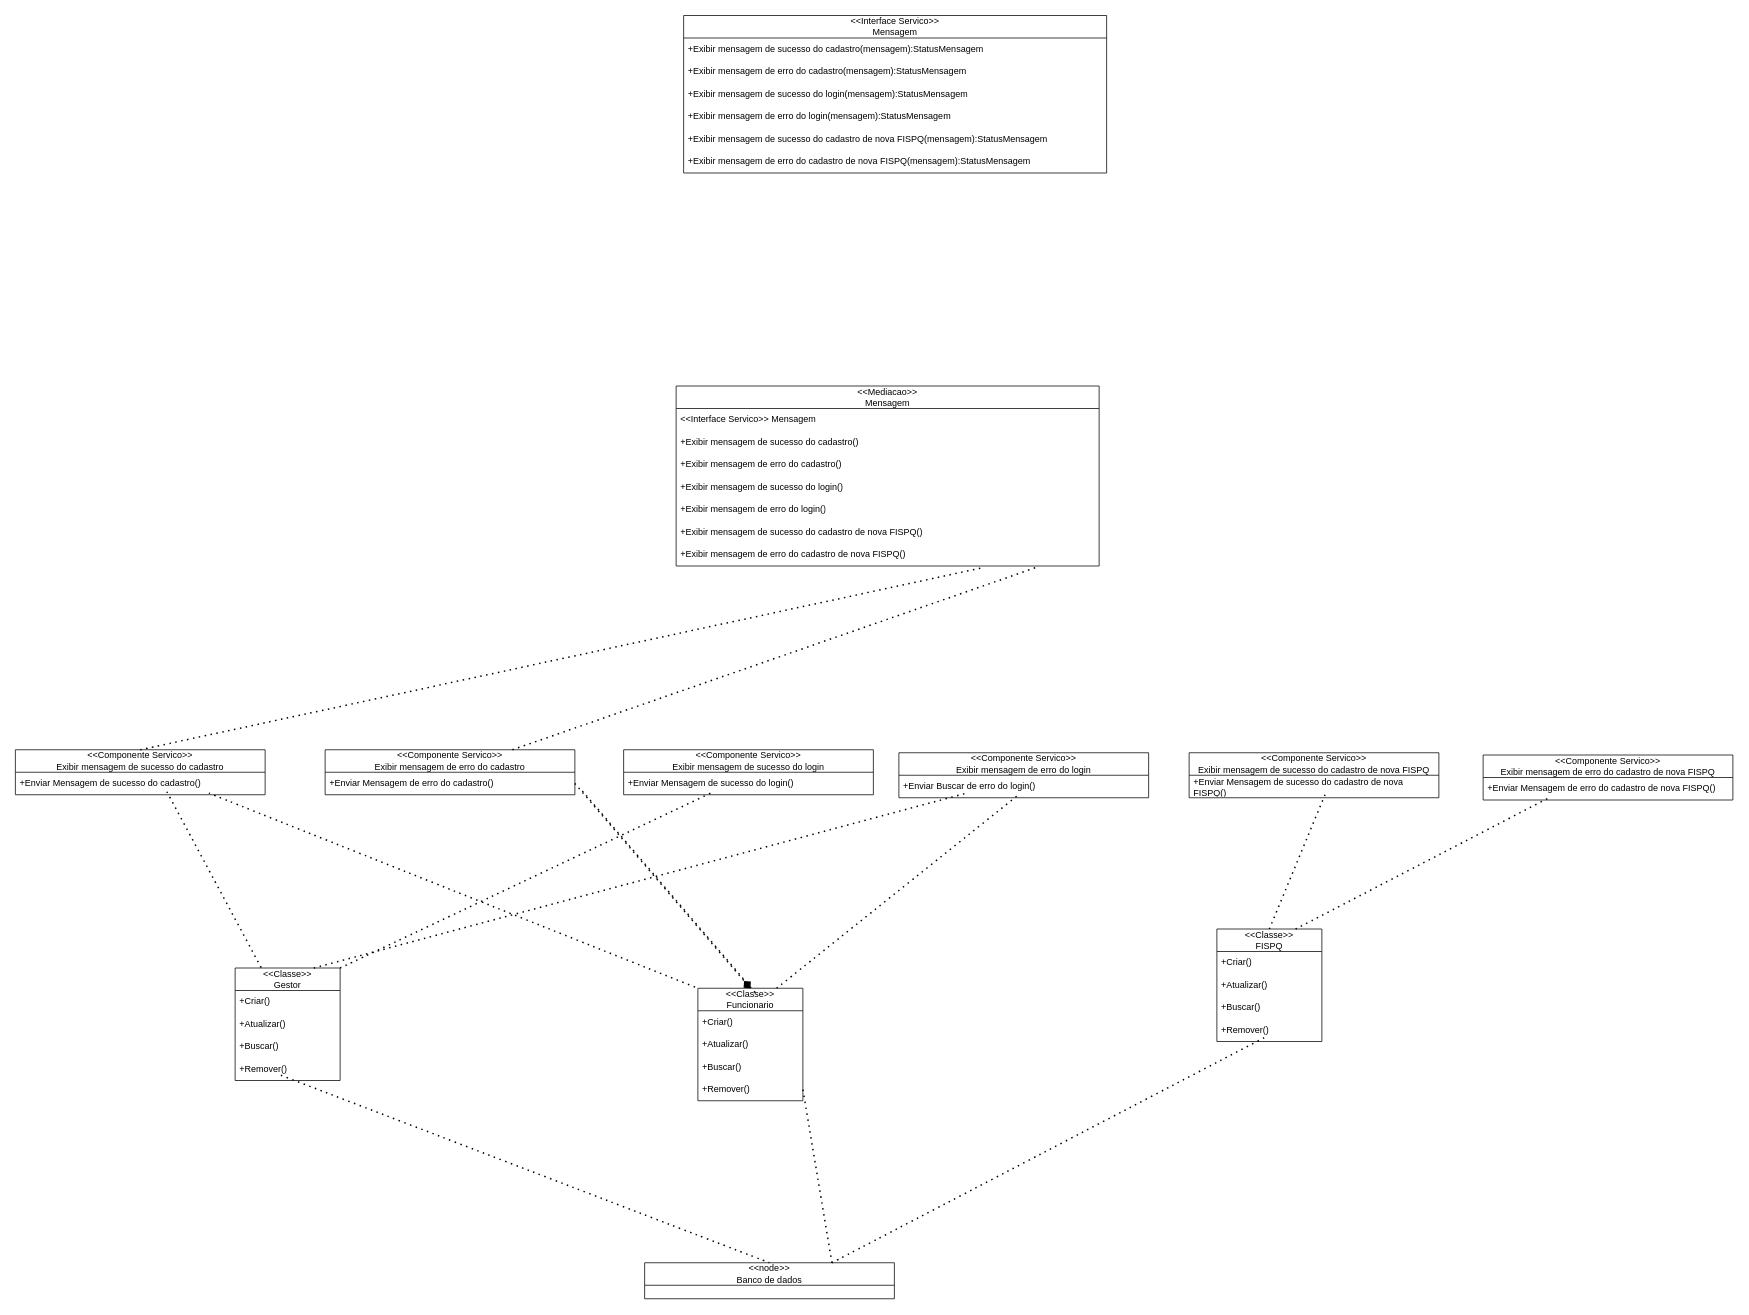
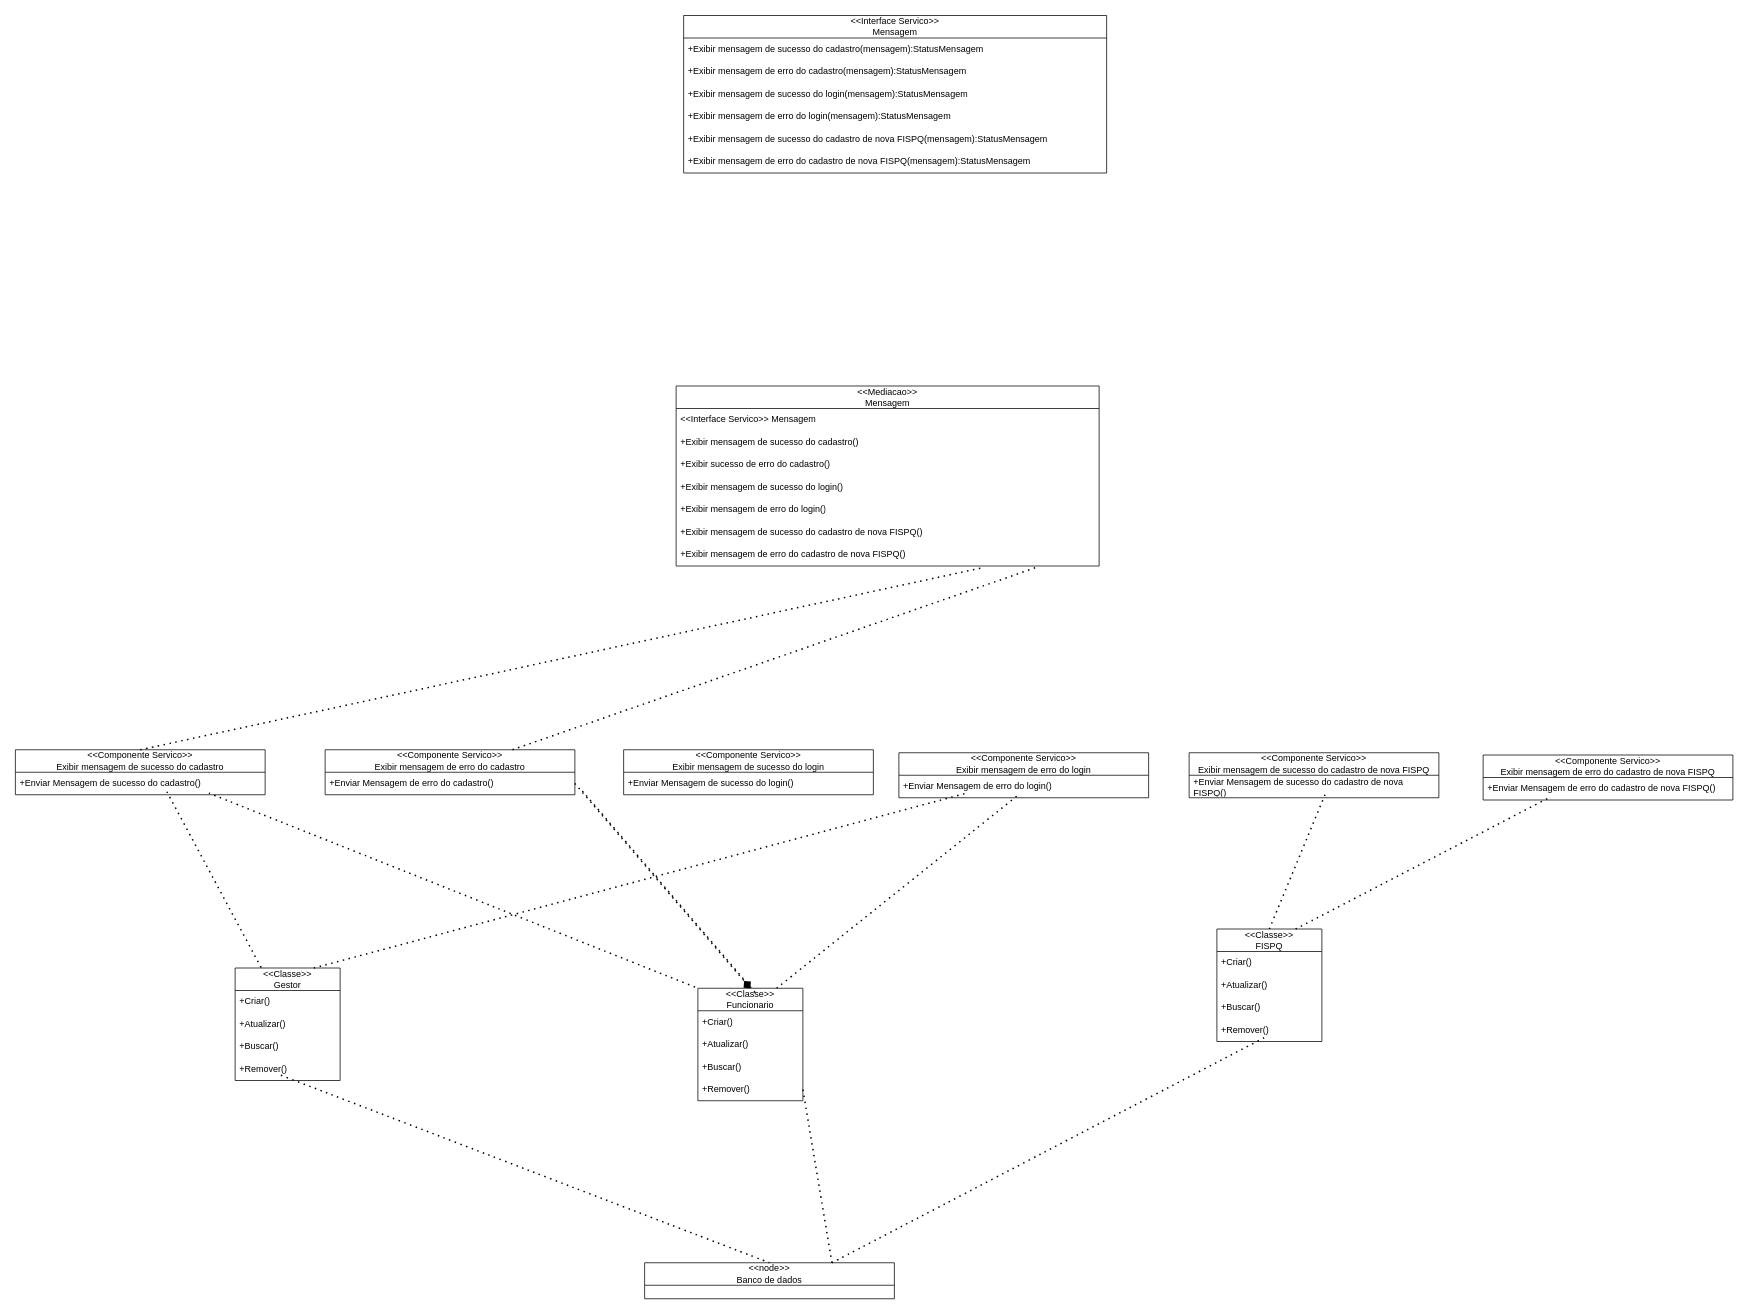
(768, 465) -> (766, 465)
(977, 786) -> (982, 786)
(543, 872) -> none
